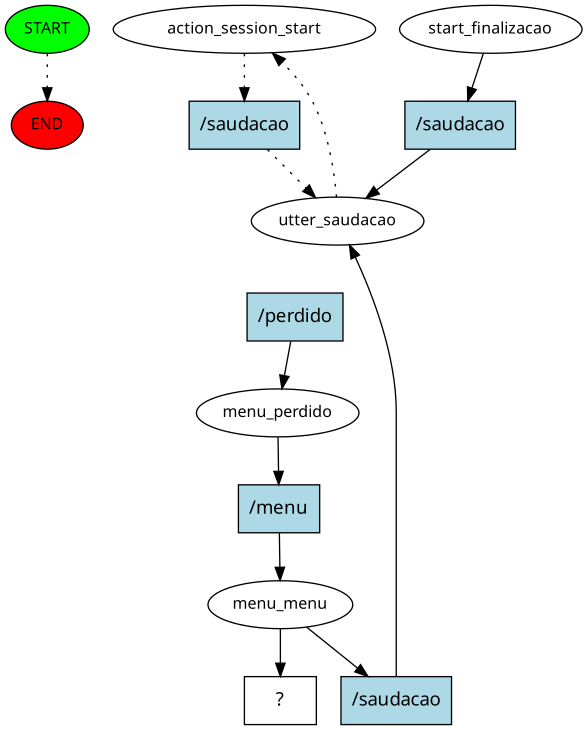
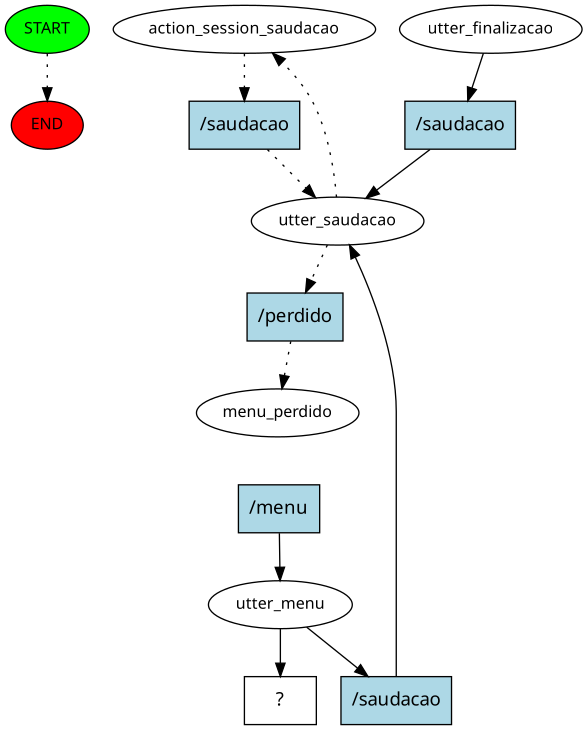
(244, 29) -> (244, 29)
(491, 29) -> (491, 29)
none -> (319, 263)
(288, 358) -> (288, 358)
(278, 454) -> none
(280, 605) -> (280, 605)
